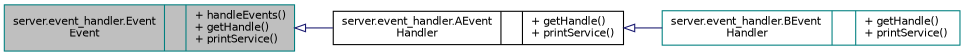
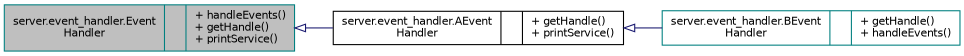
(84, 33) -> (84, 33)
(906, 33) -> (906, 33)
